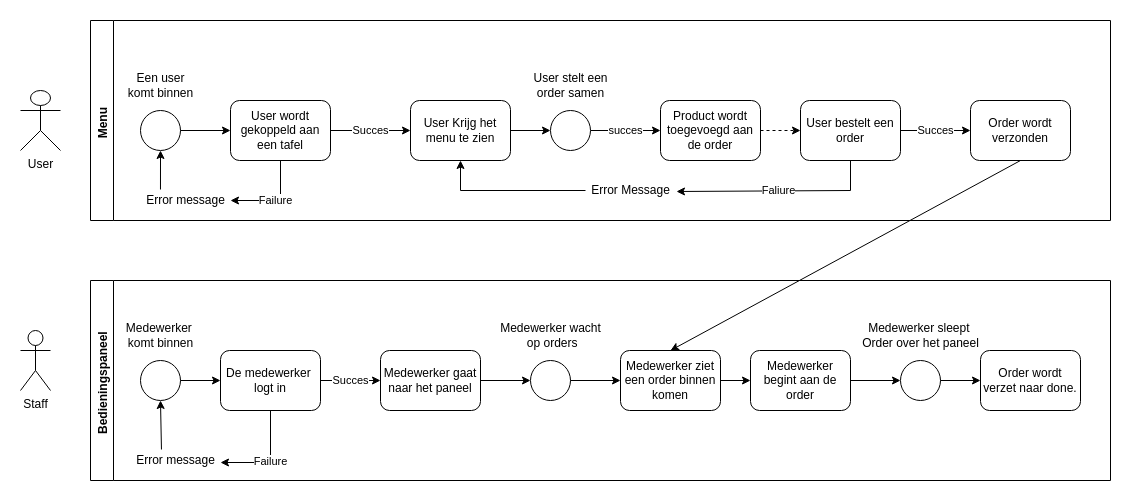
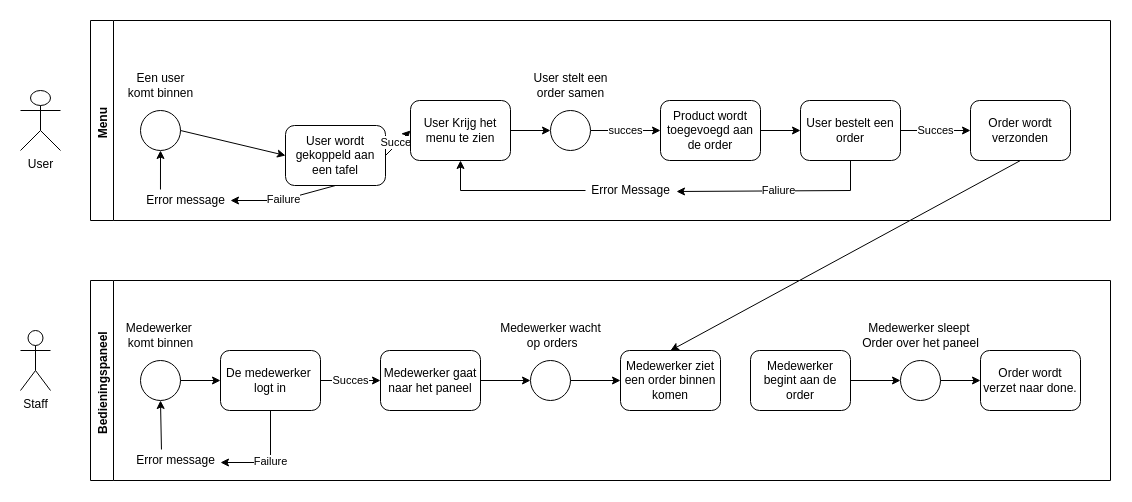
(281, 131) -> (336, 156)
(777, 131) -> (777, 131)
(732, 381) -> none
